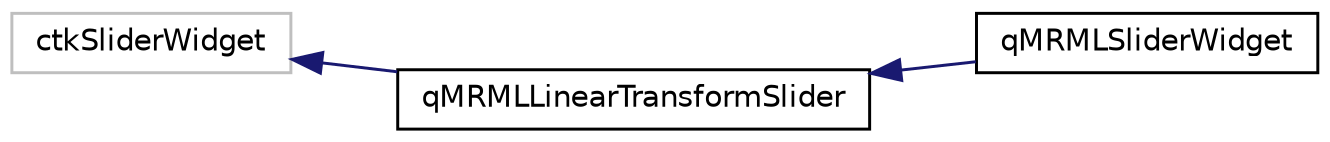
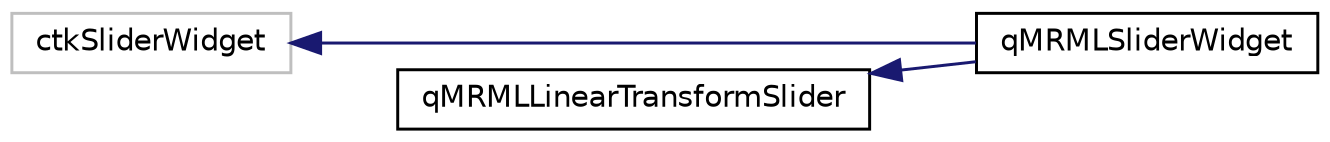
(360, 67) -> (649, 43)
